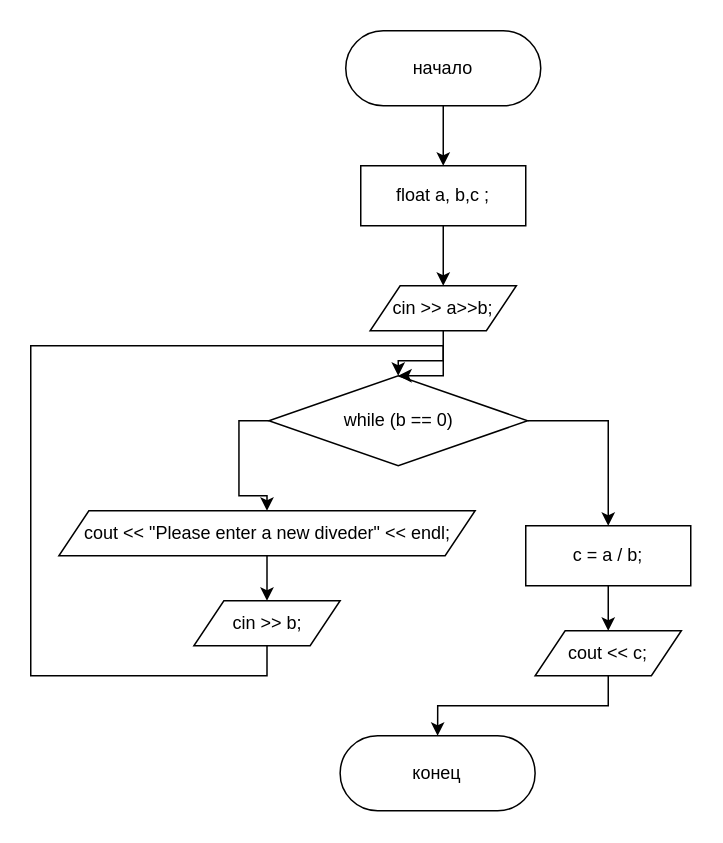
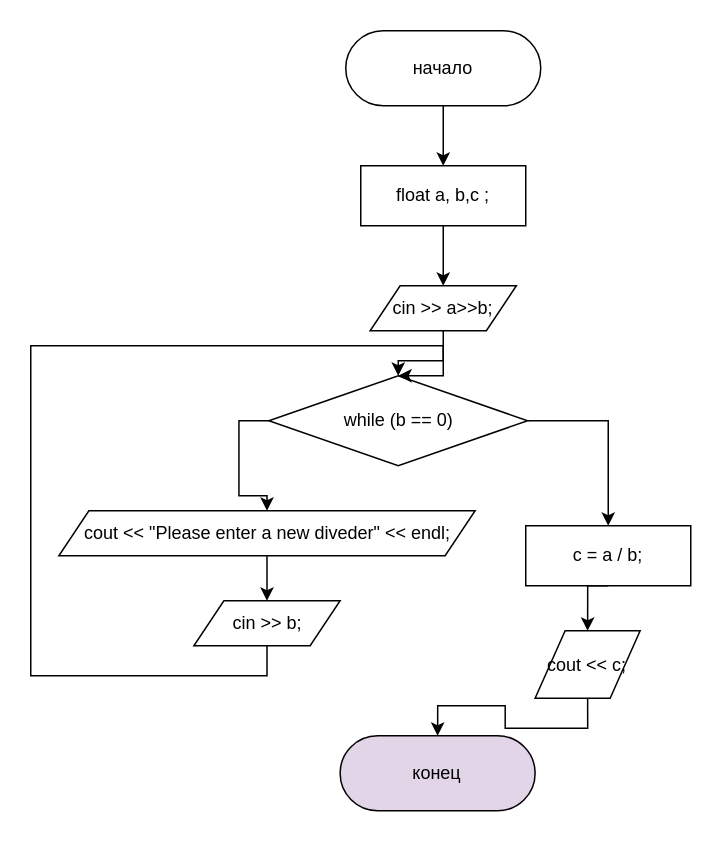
(608, 653) -> (588, 665)
(438, 773) -> (438, 773)
